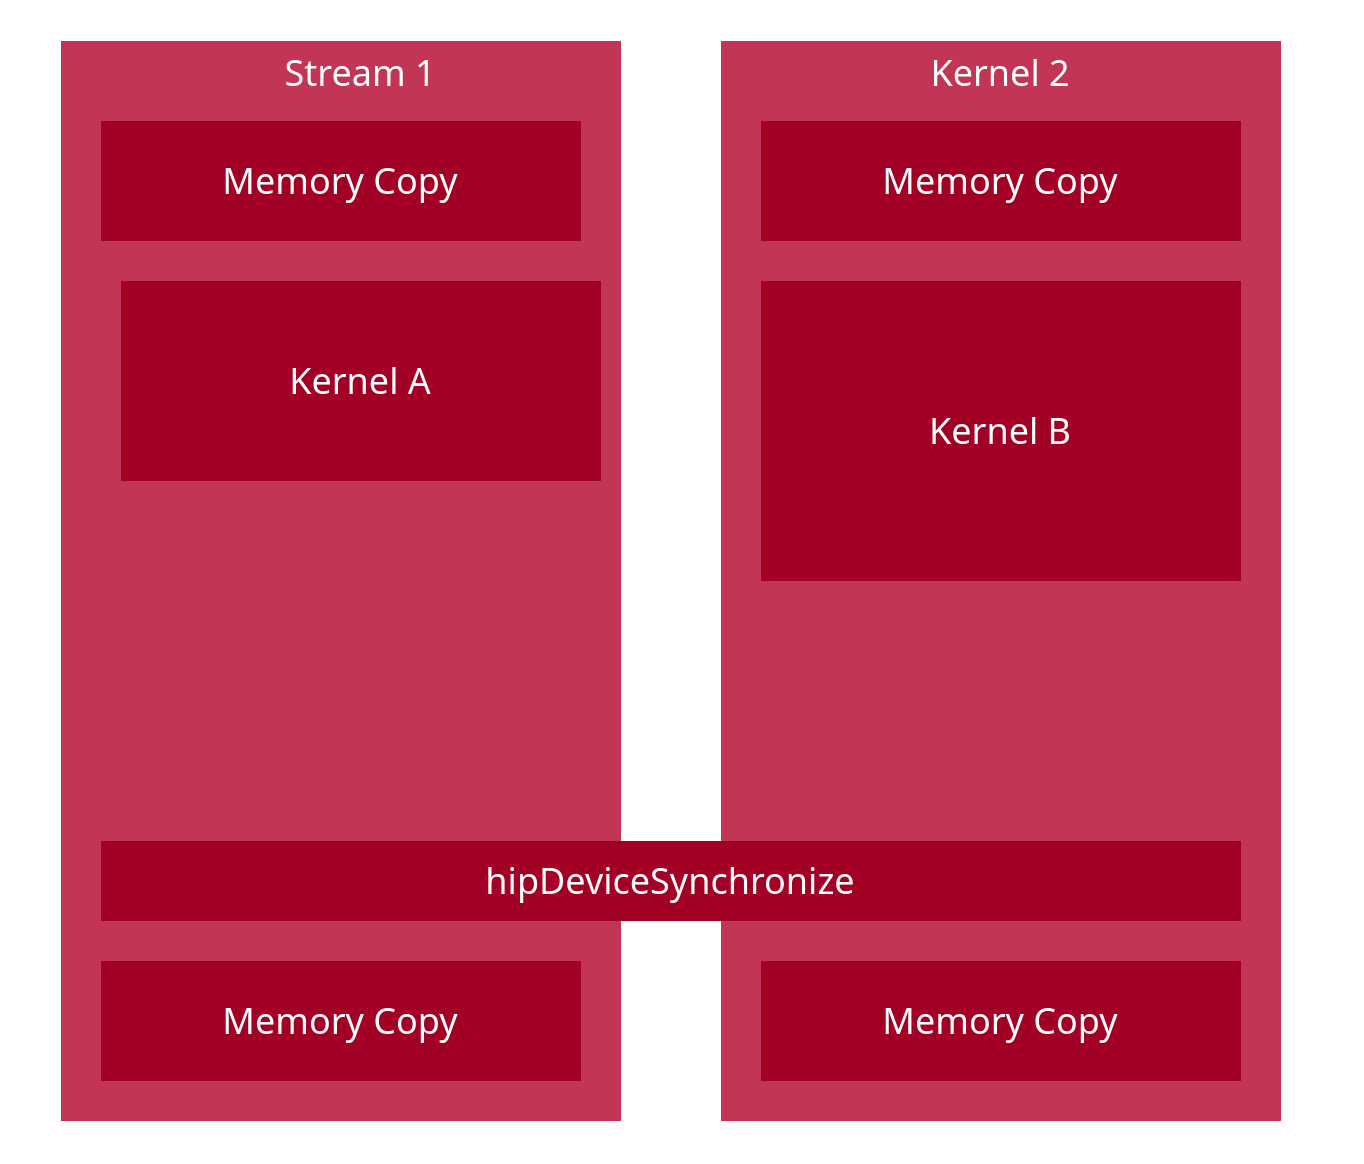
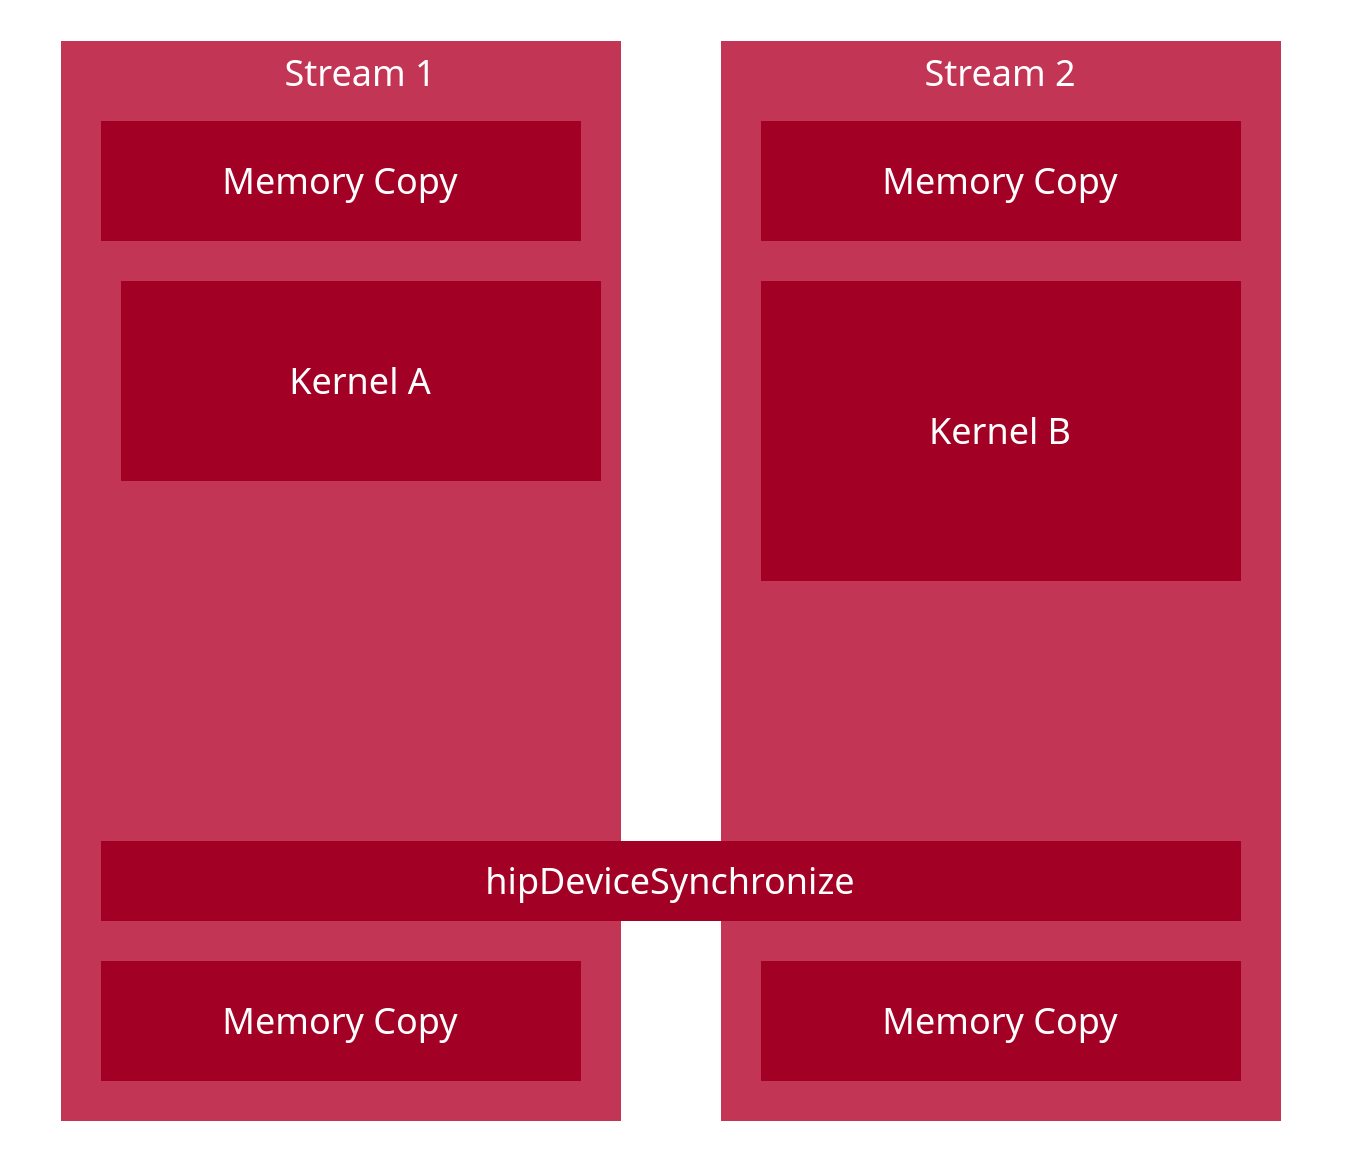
(1000, 74) -> (1000, 74)
